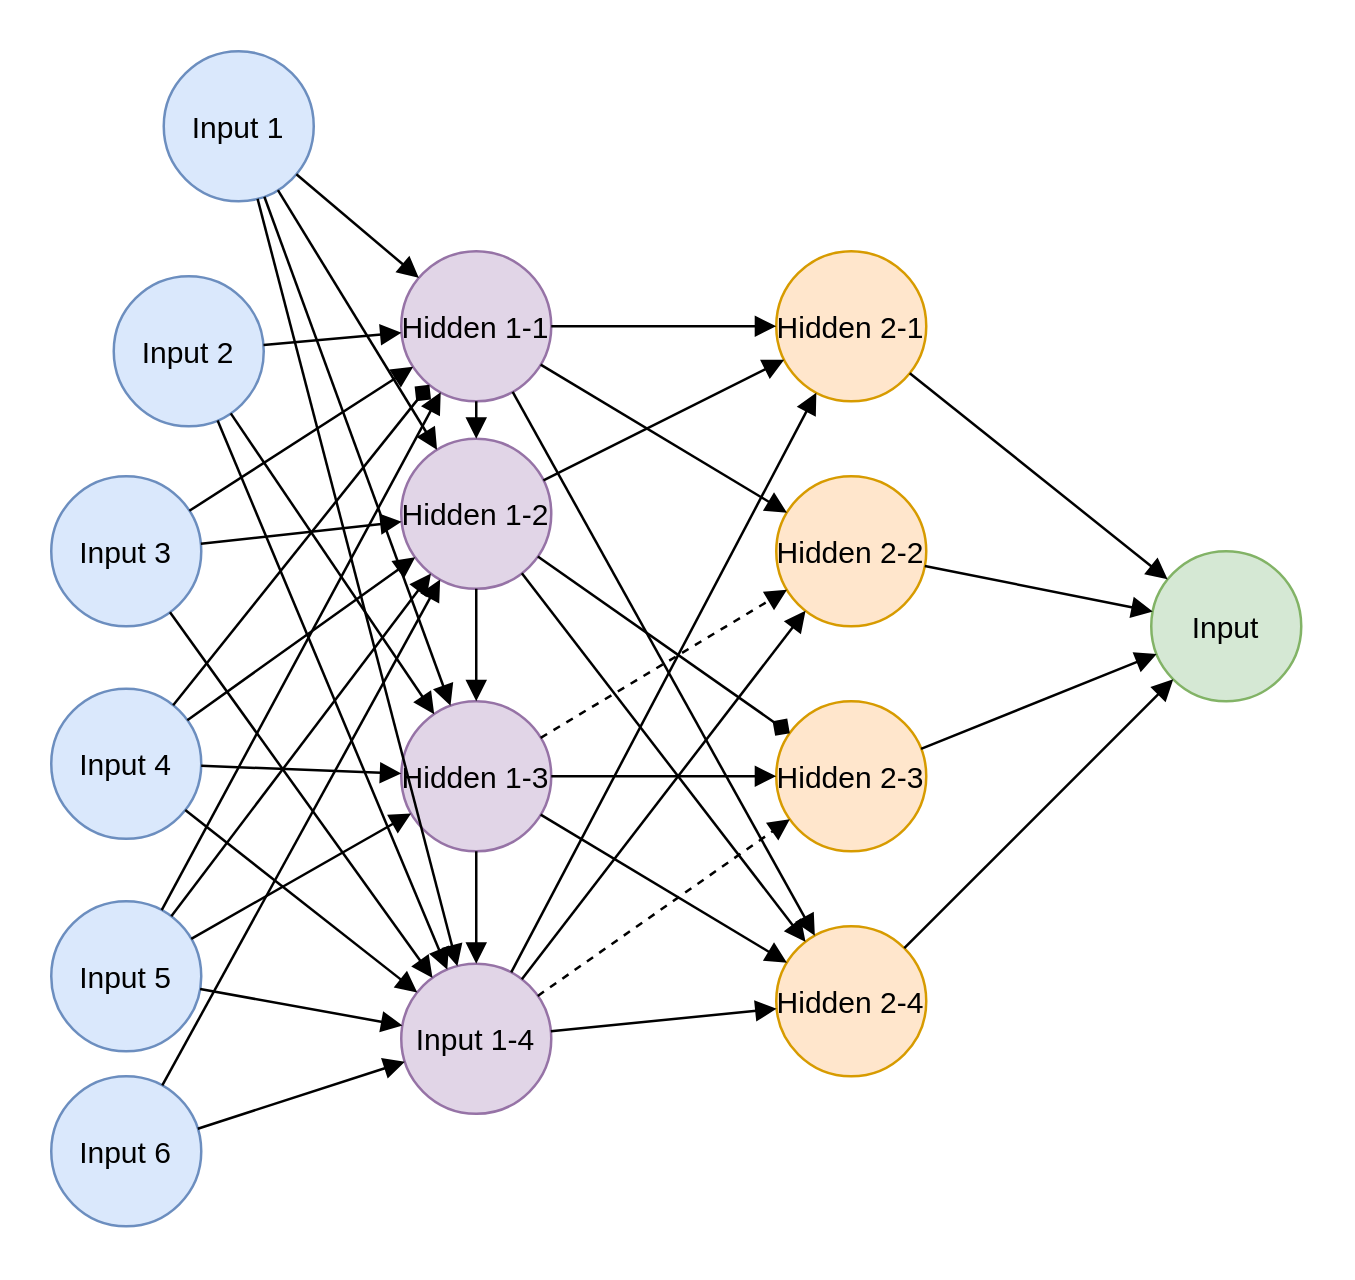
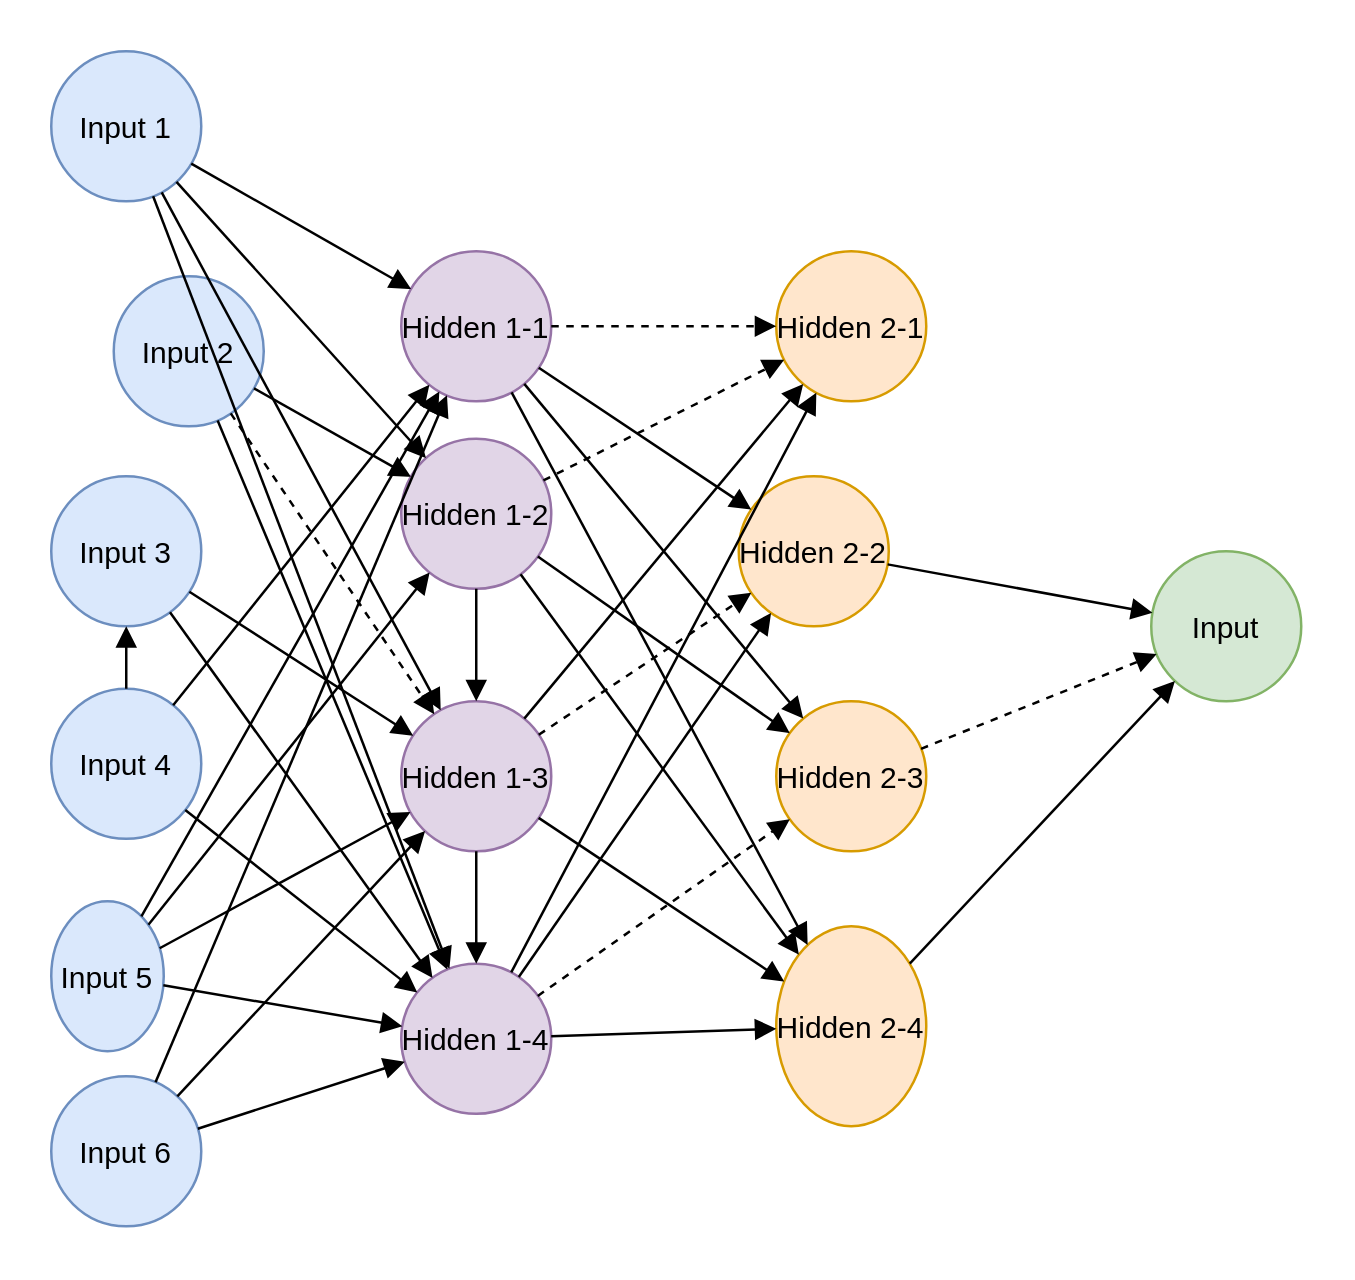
(239, 126) -> (126, 126)
(657, 326) -> (657, 326)
(343, 338) -> none
(705, 399) -> (705, 399)
(416, 401) -> (415, 402)
(476, 409) -> (624, 504)
none -> (295, 412)
(1030, 470) -> none
none -> (415, 471)
(213, 496) -> none
(287, 496) -> (287, 496)
(231, 540) -> none
(851, 551) -> (814, 551)
none -> (211, 606)
(254, 672) -> (126, 668)
(1028, 706) -> (1028, 706)
(772, 721) -> (772, 720)
(311, 770) -> none
(579, 776) -> (759, 436)
(126, 976) -> (108, 976)
(851, 1001) -> (851, 1026)
(475, 1040) -> (475, 1040)
(186, 1042) -> none
none -> (220, 1051)
